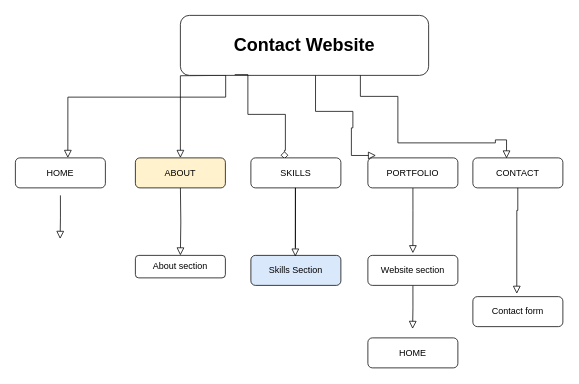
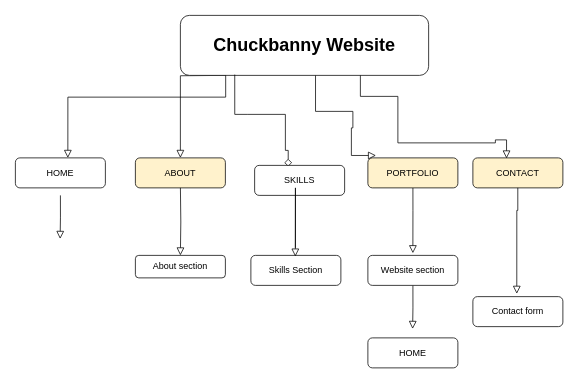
(305, 45) -> (305, 45)
(296, 173) -> (300, 180)
(413, 173) -> (413, 173)
(518, 173) -> (518, 173)
(296, 270) -> (296, 270)
